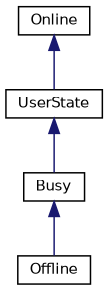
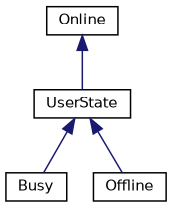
(54, 236) -> (110, 152)
